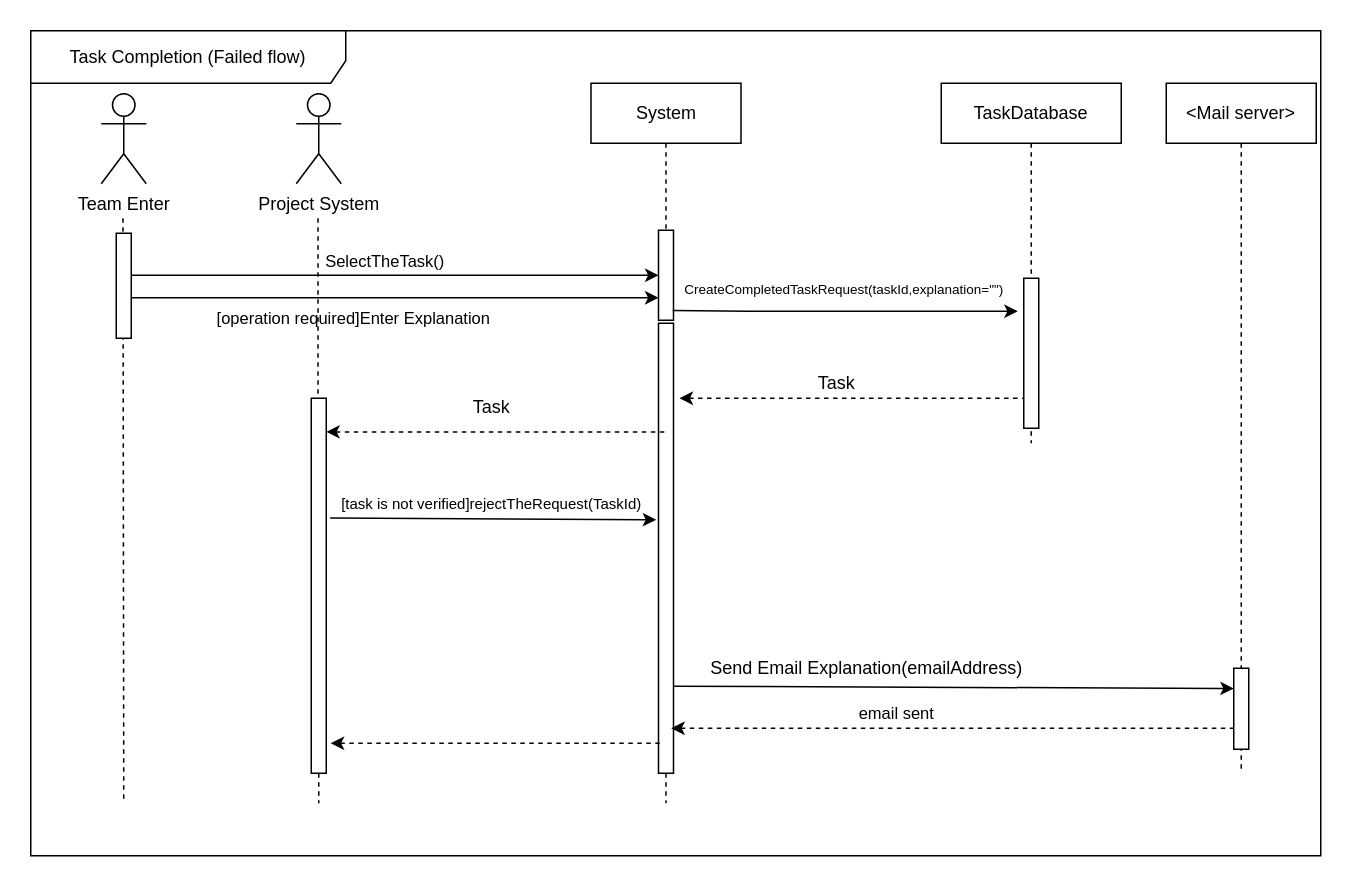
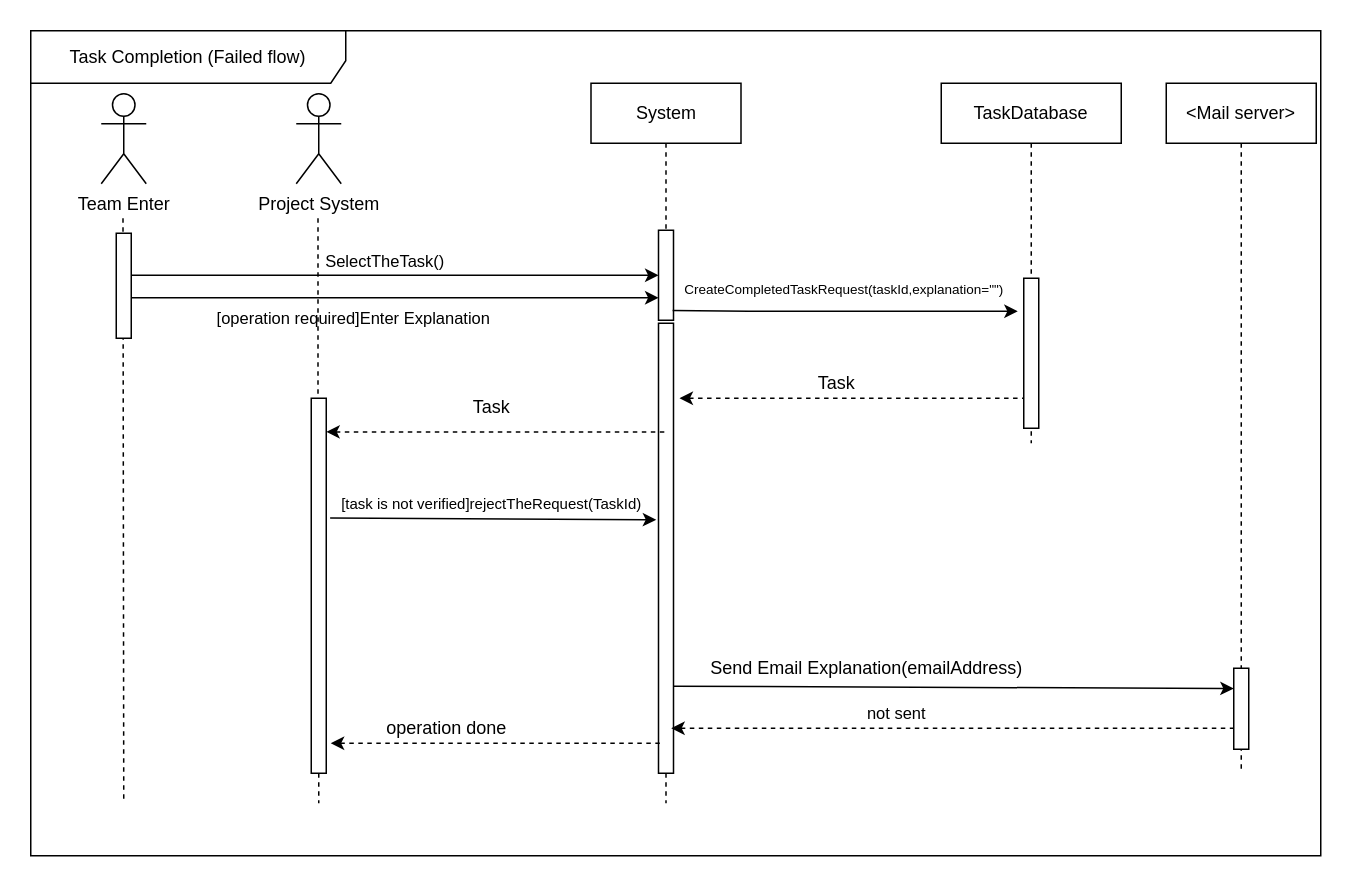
(897, 713) -> (897, 713)
none -> (446, 728)
